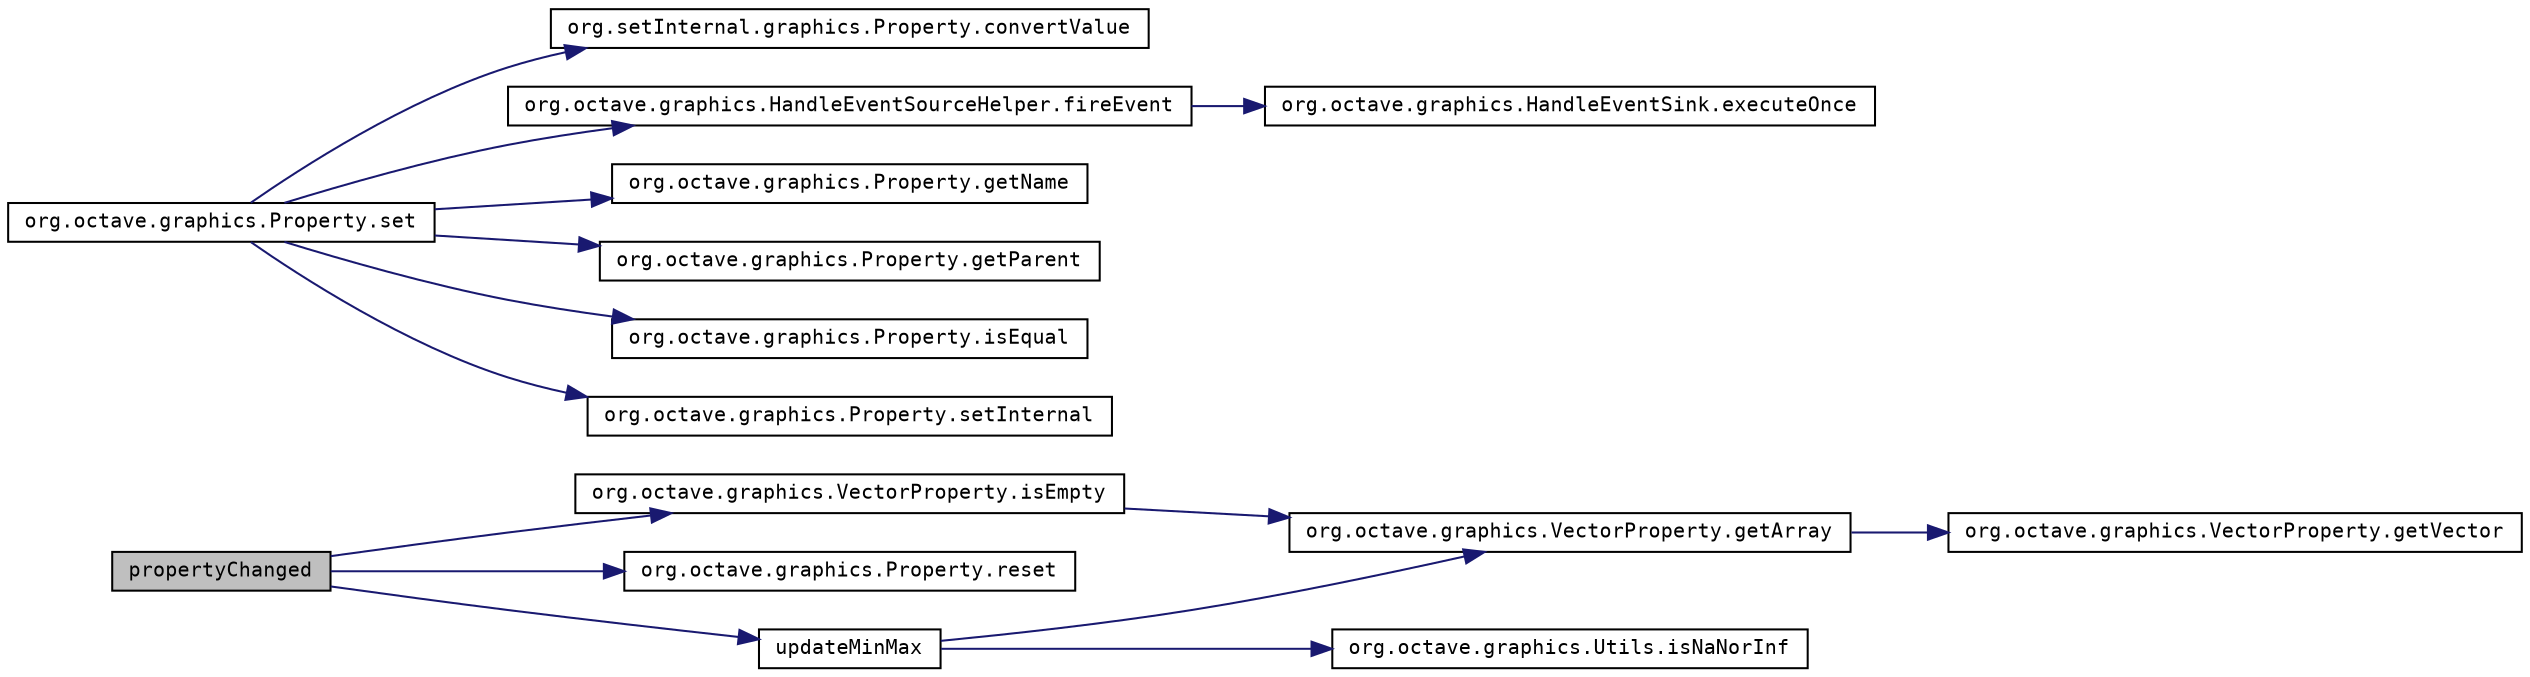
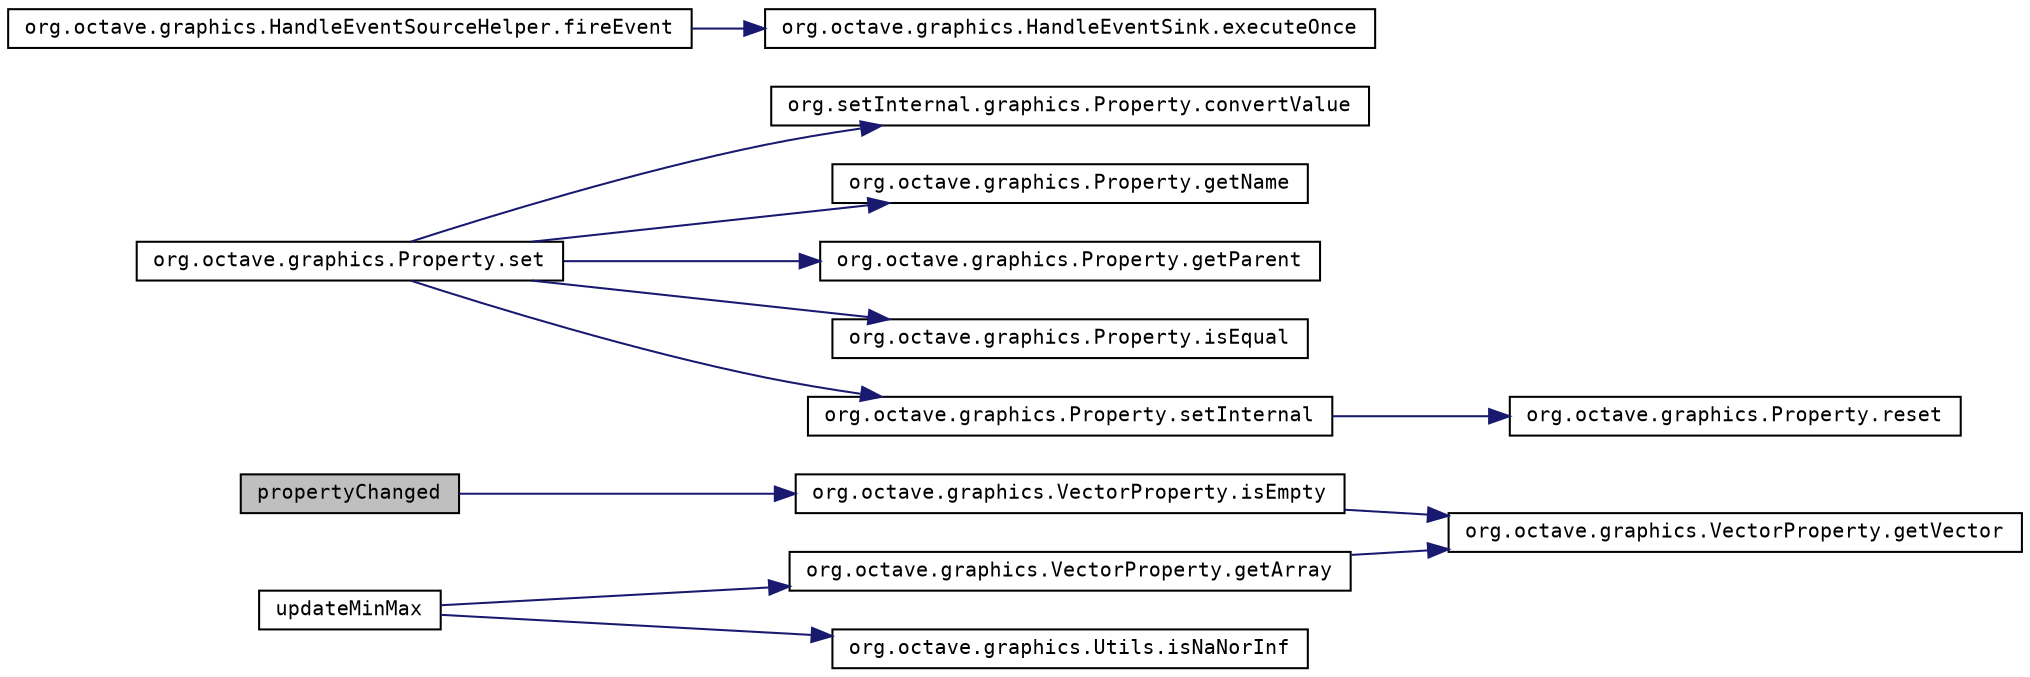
(447, 158) -> none
(1197, 512) -> (1386, 512)
(467, 571) -> (1411, 416)
(534, 613) -> none
